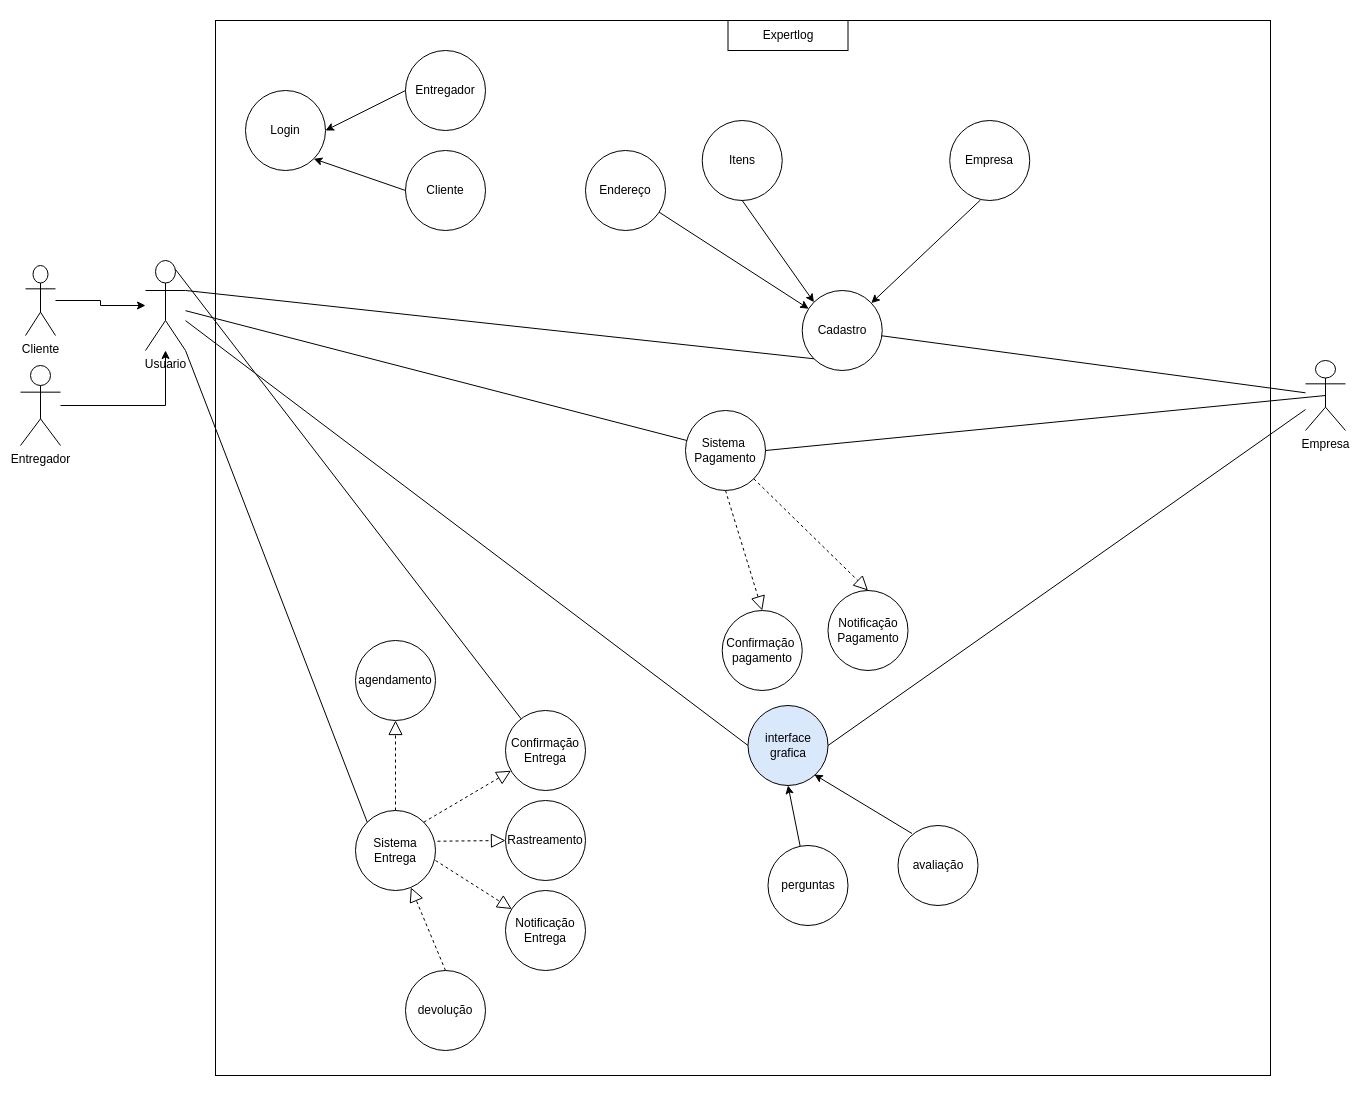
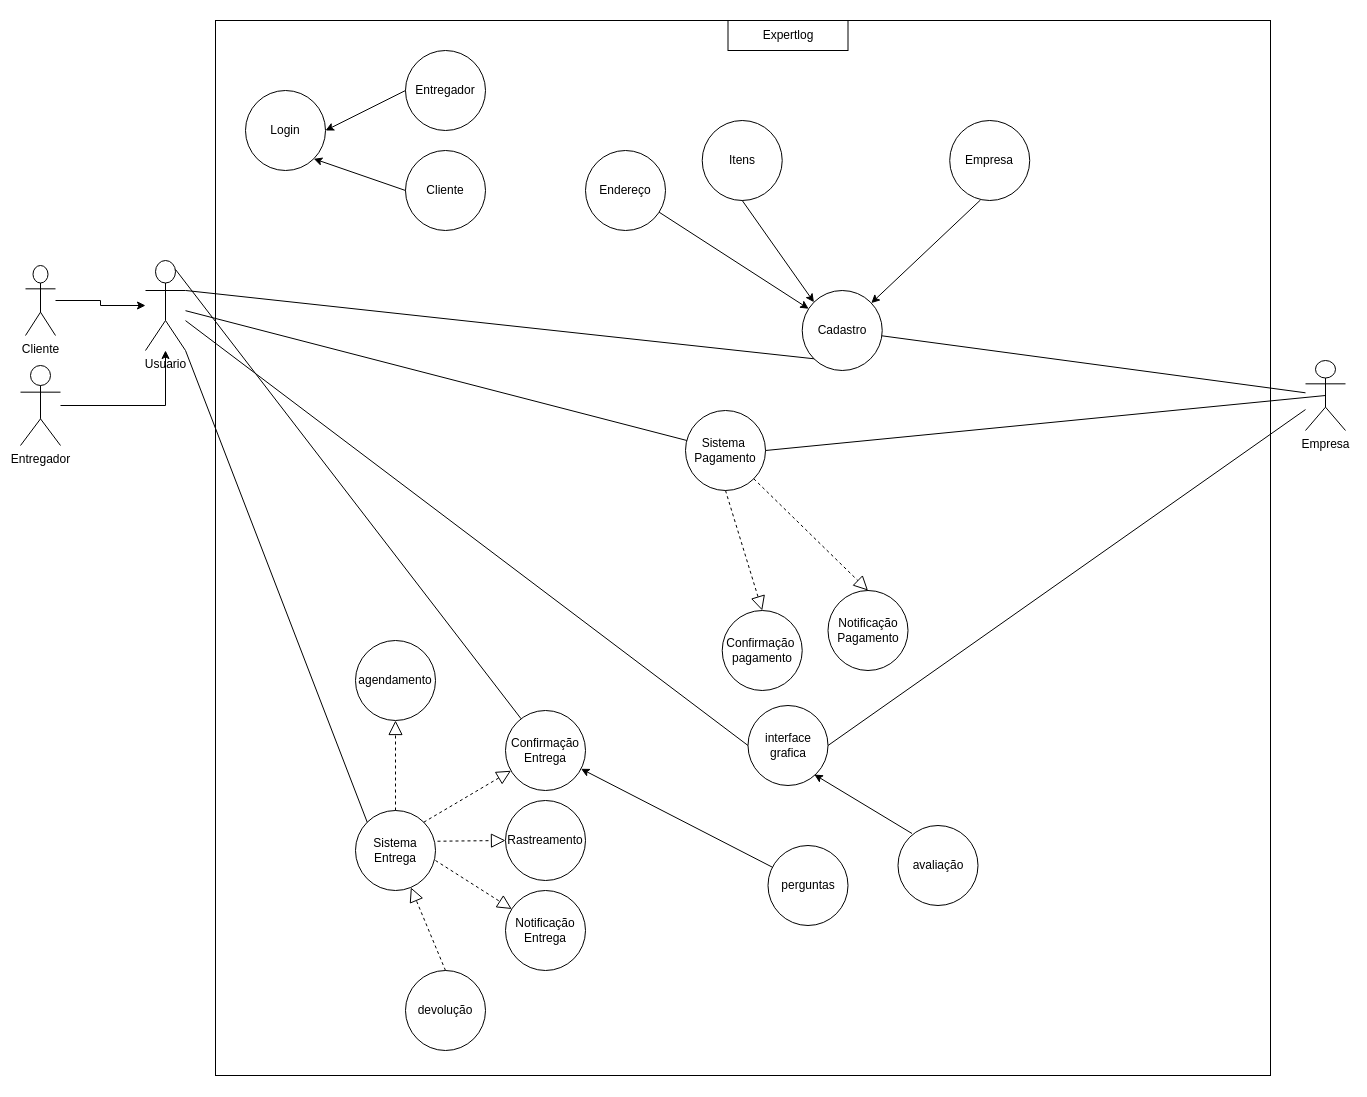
(788, 746) -> (788, 746)
(795, 820) -> (680, 819)
